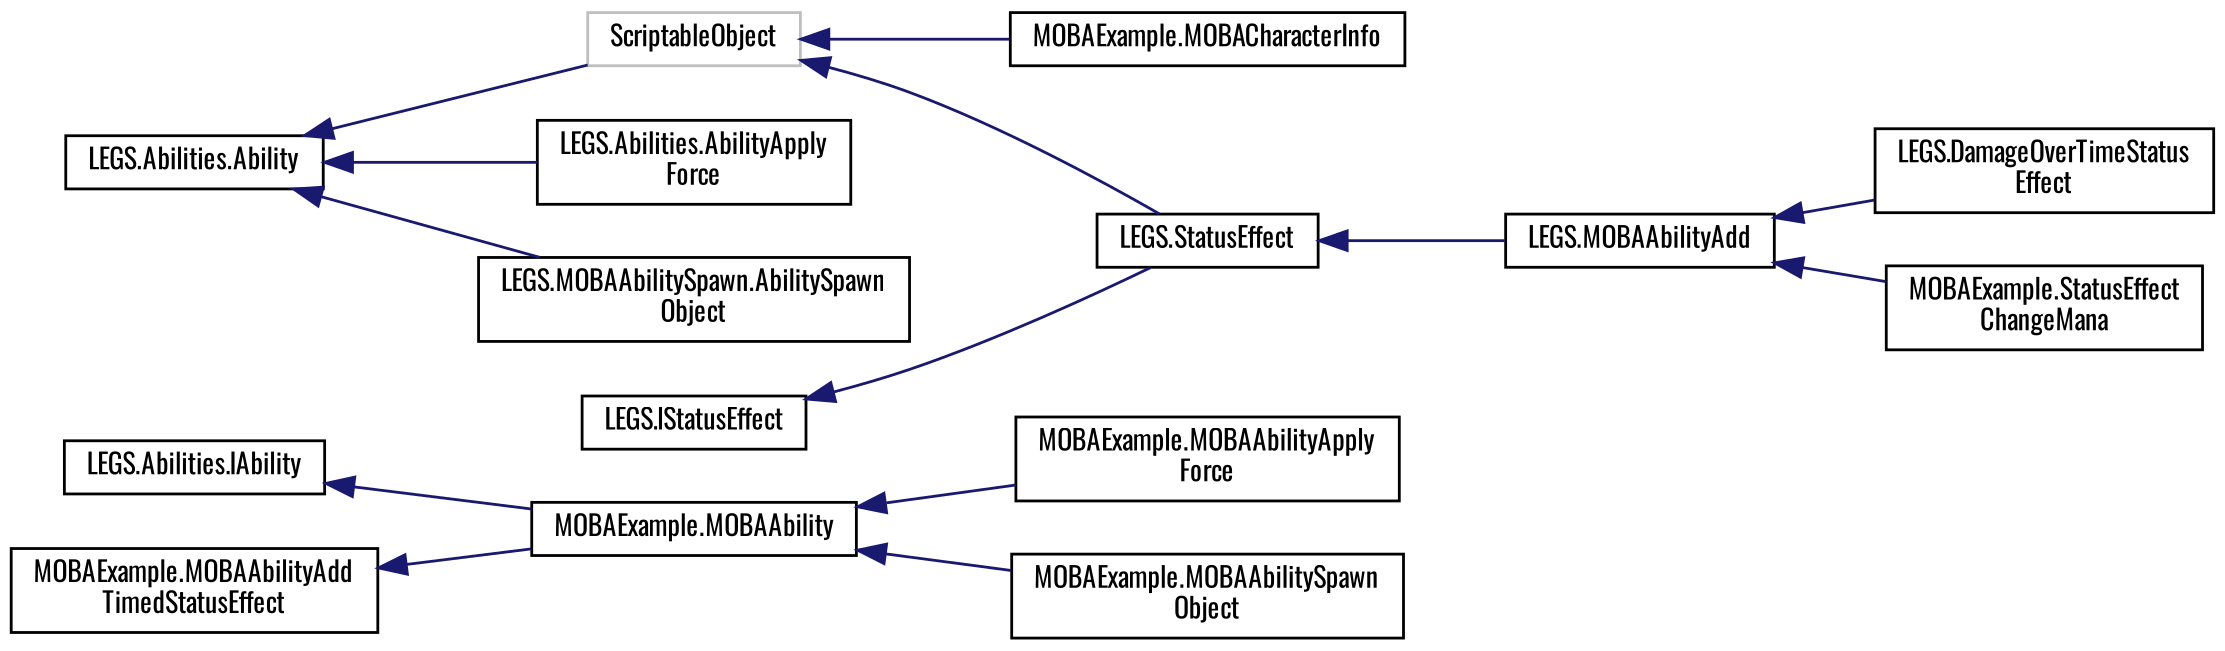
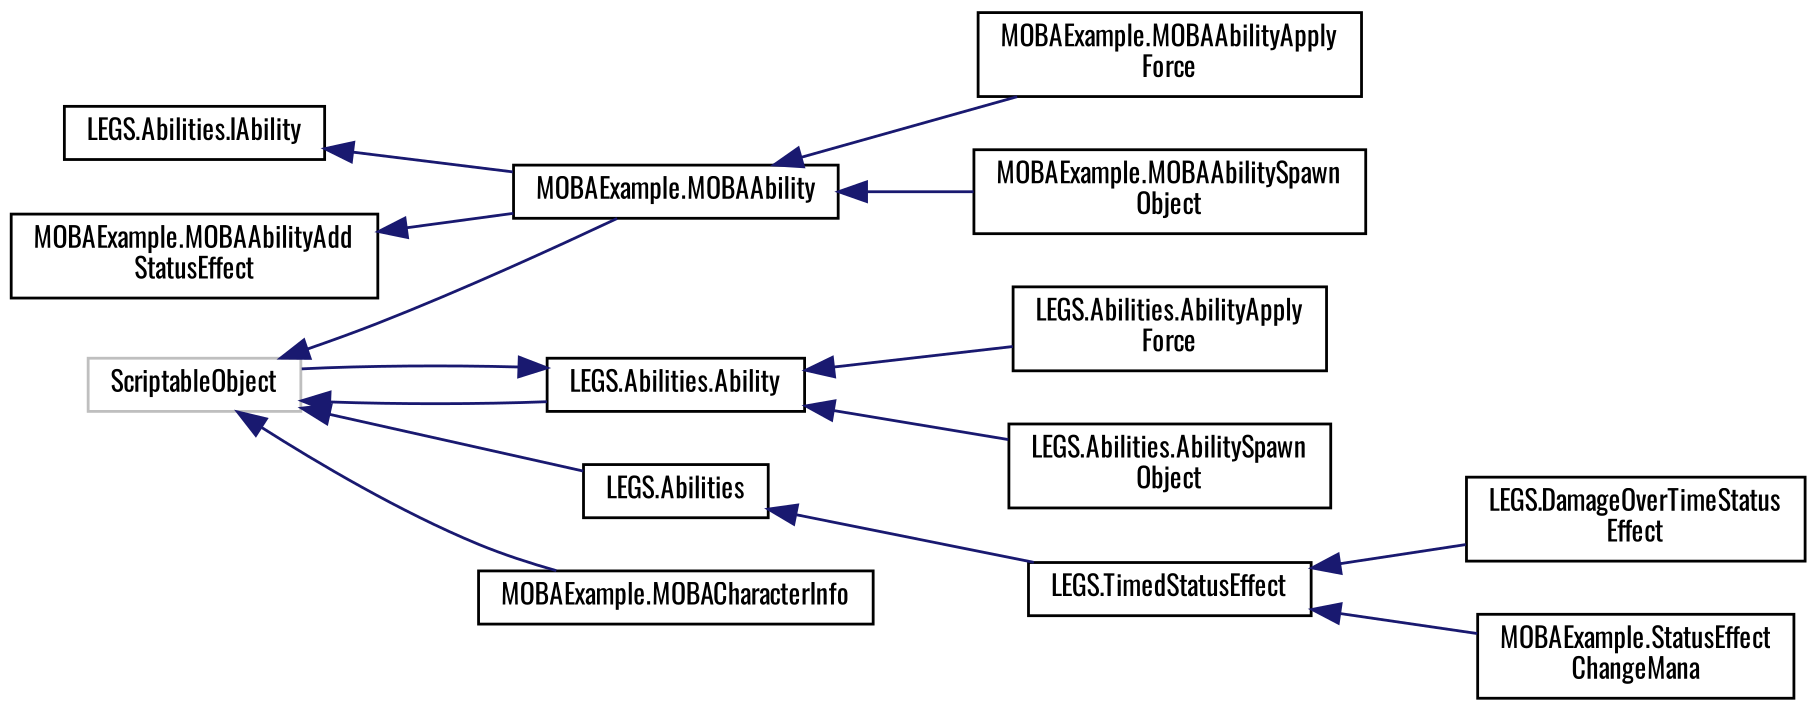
(1208, 241) -> (676, 491)
(1640, 241) -> (1170, 589)
none -> (464, 288)
(694, 299) -> (1170, 466)
none -> (438, 404)
(694, 423) -> none
(195, 591) -> (195, 256)
